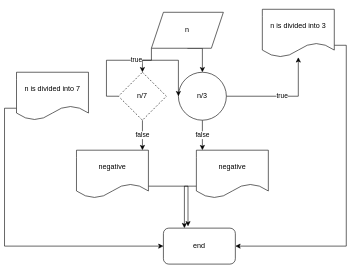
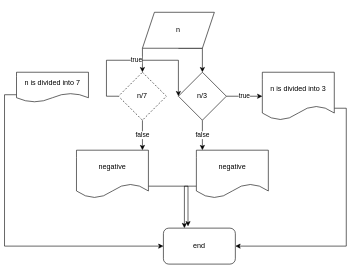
(188, 30) -> (179, 30)
(299, 33) -> (299, 96)
(53, 96) -> (53, 87)
(203, 96) -> (203, 96)
